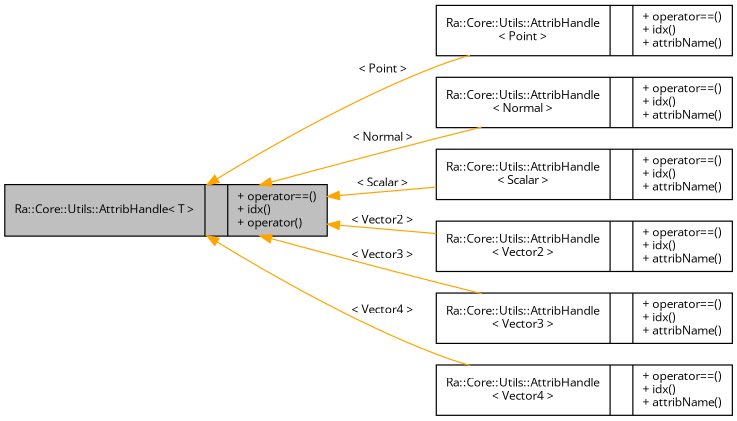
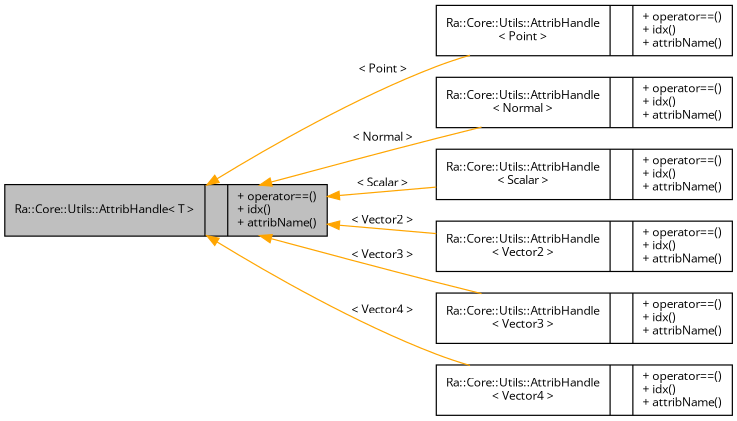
(270, 223) -> (277, 223)
